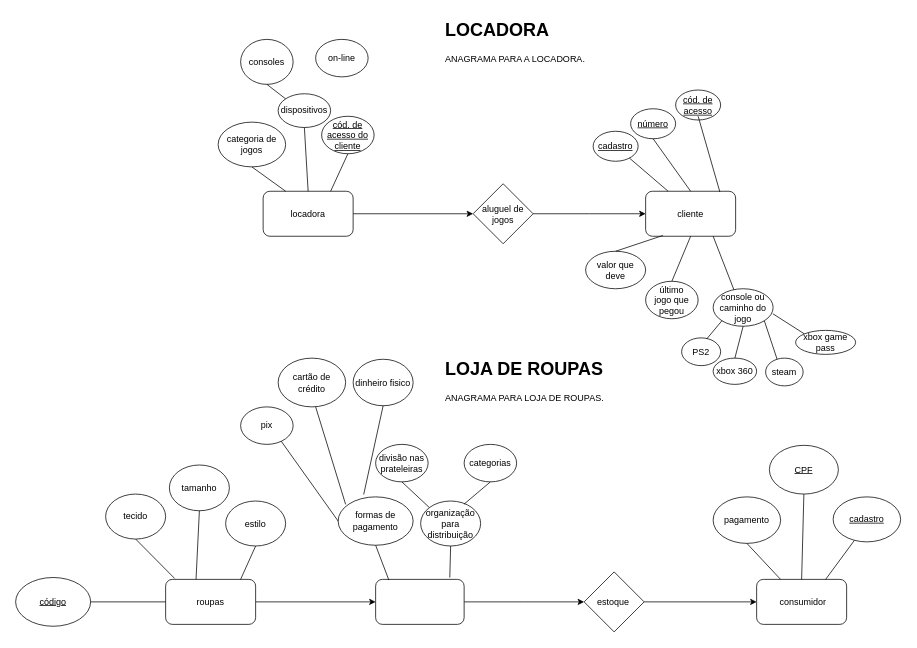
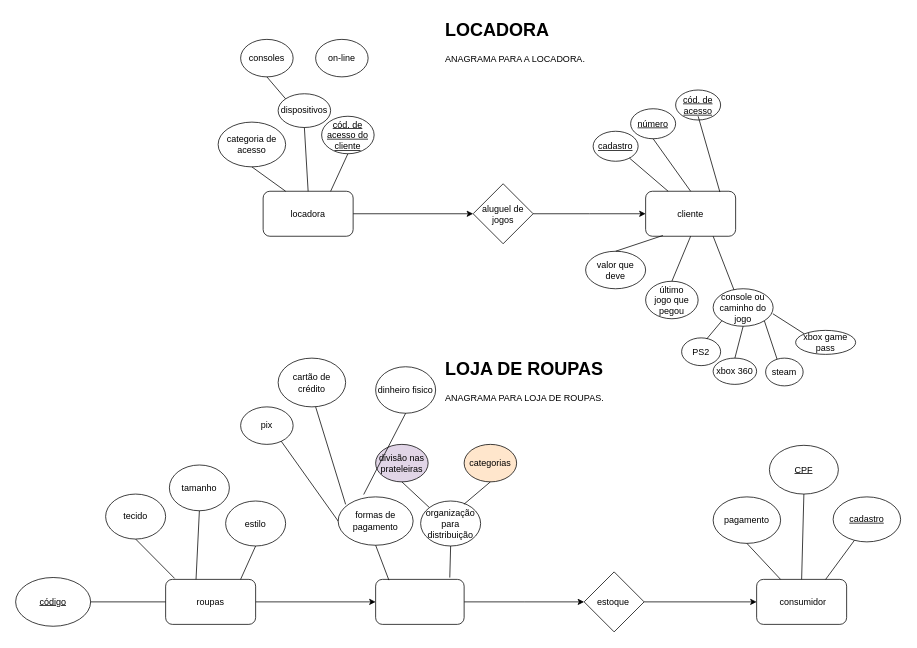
(267, 62) -> (267, 58)
(252, 144) -> (252, 144)
(383, 383) -> (405, 390)
(402, 463) -> (402, 463)
(490, 463) -> (490, 463)
